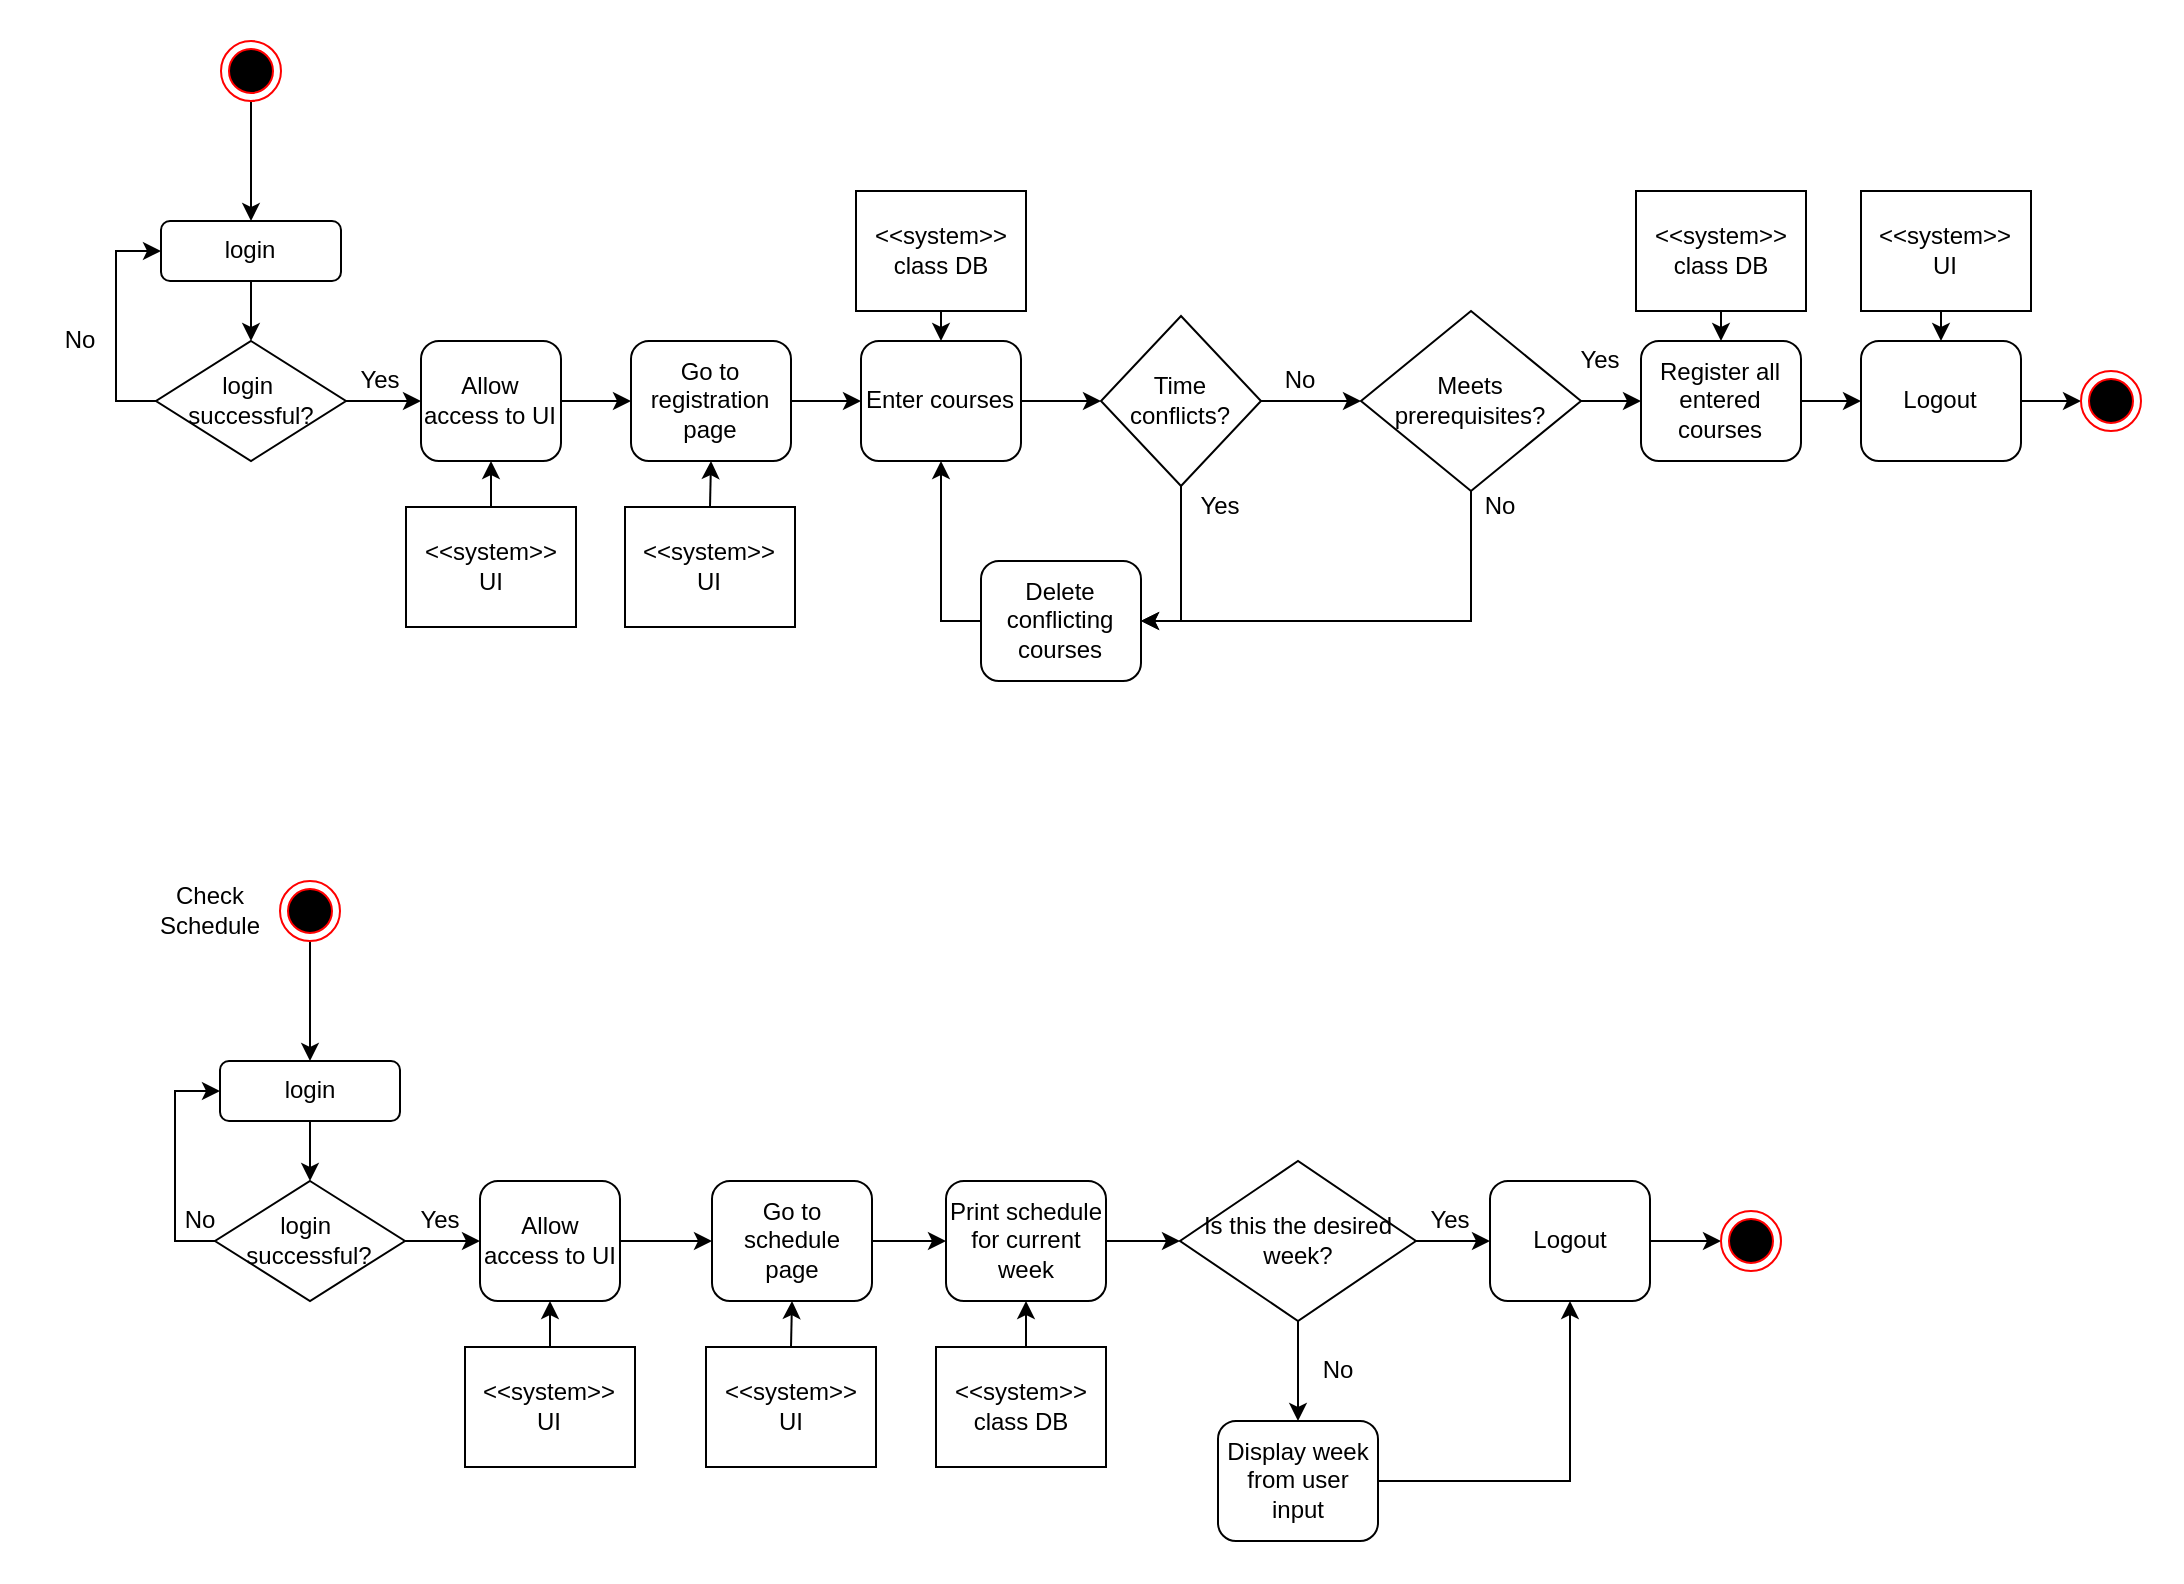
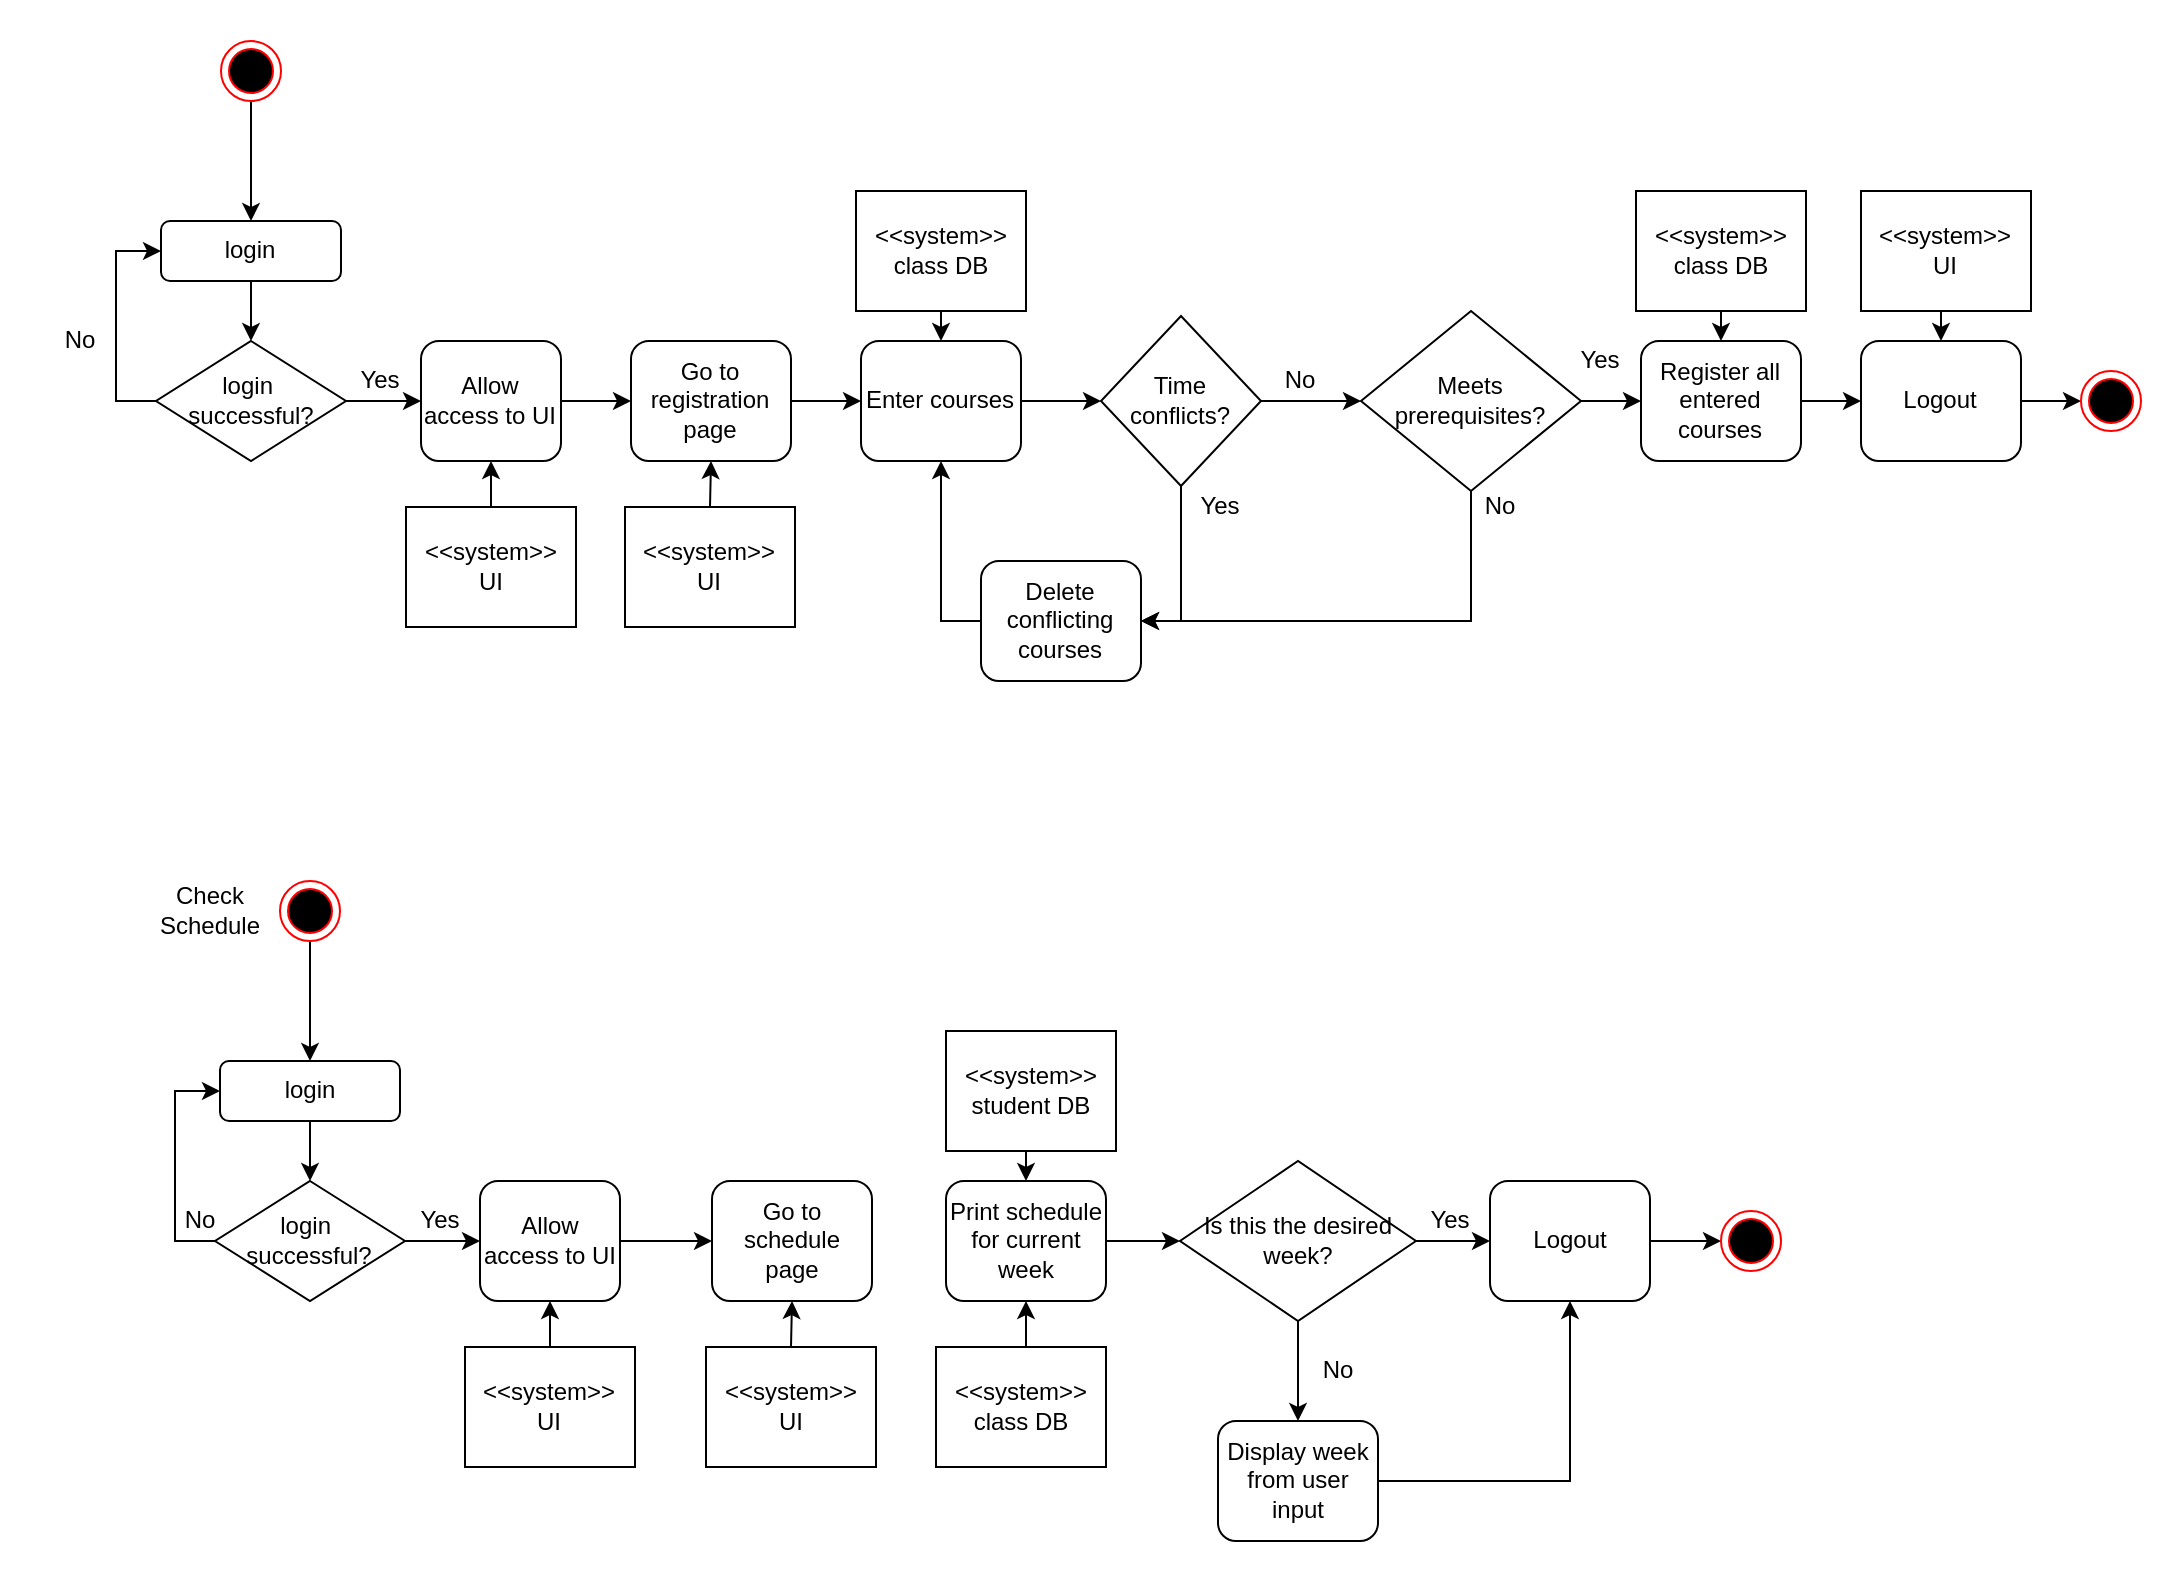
none -> (1031, 1091)
none -> (1026, 1157)
(902, 1241) -> none
